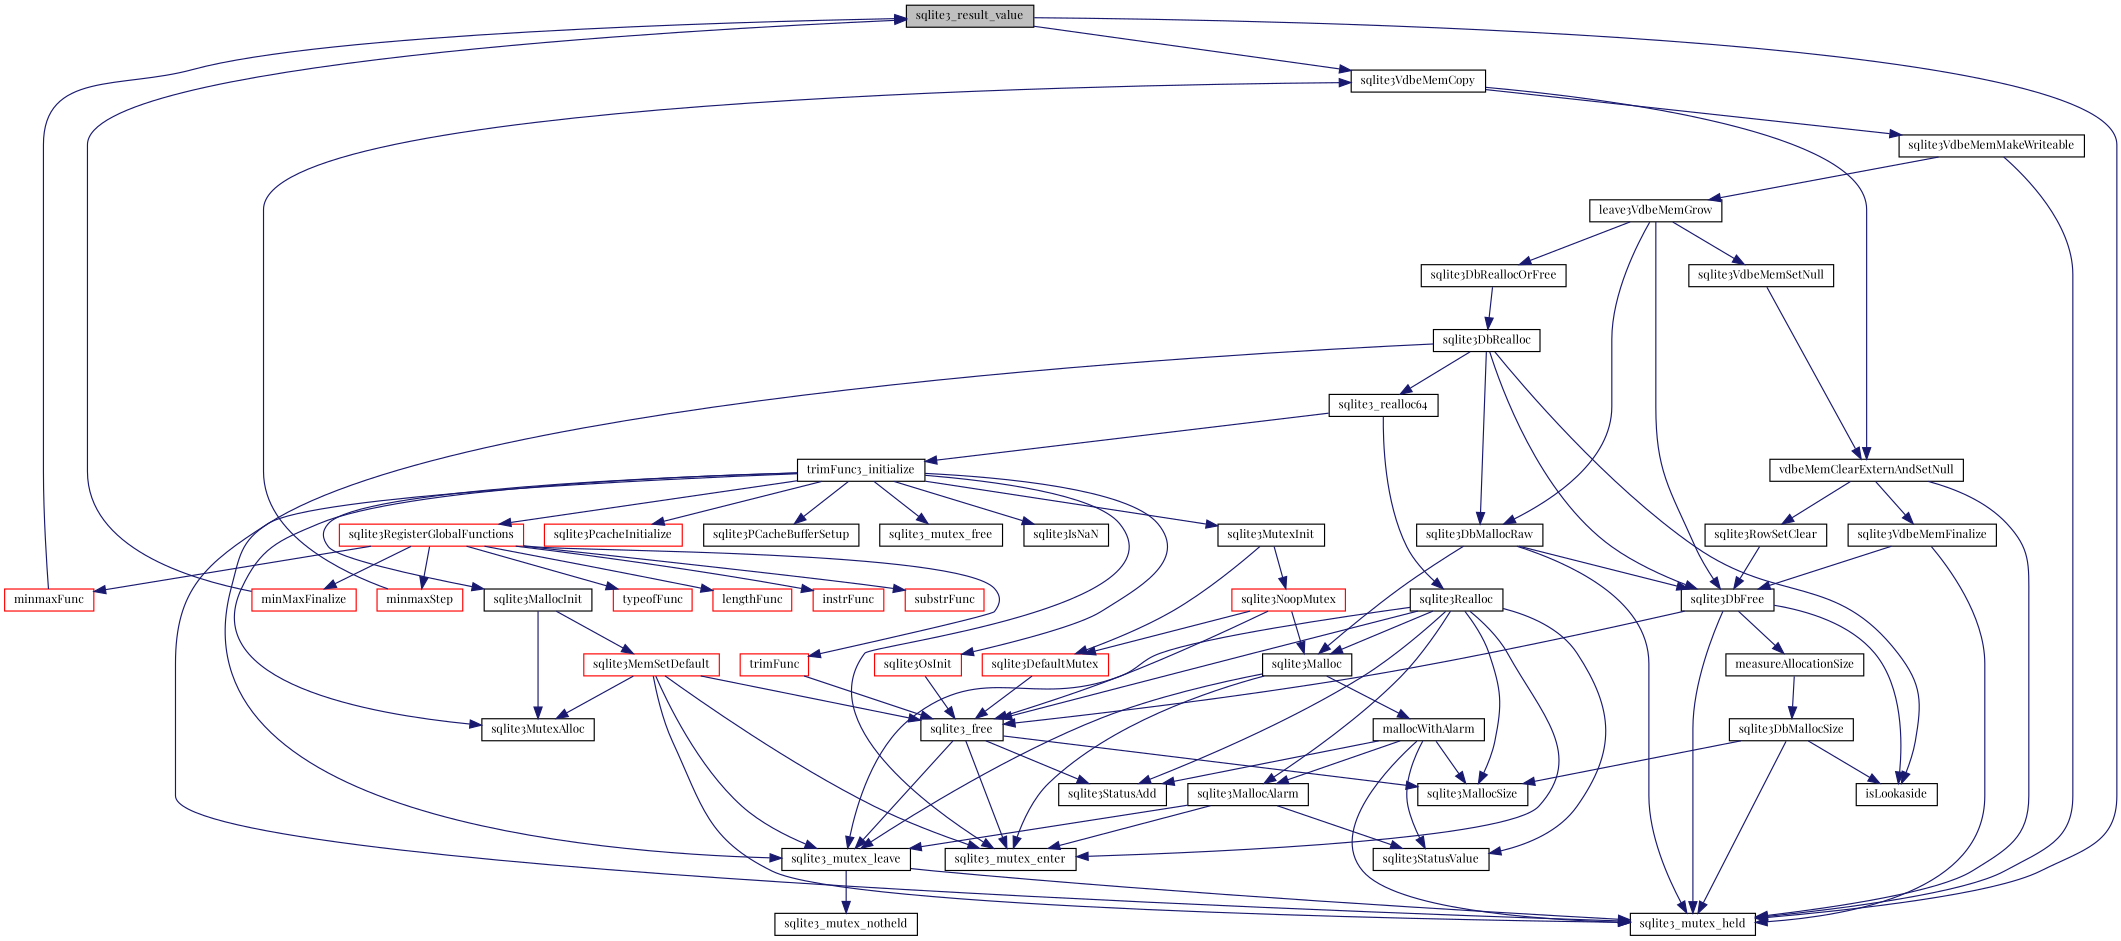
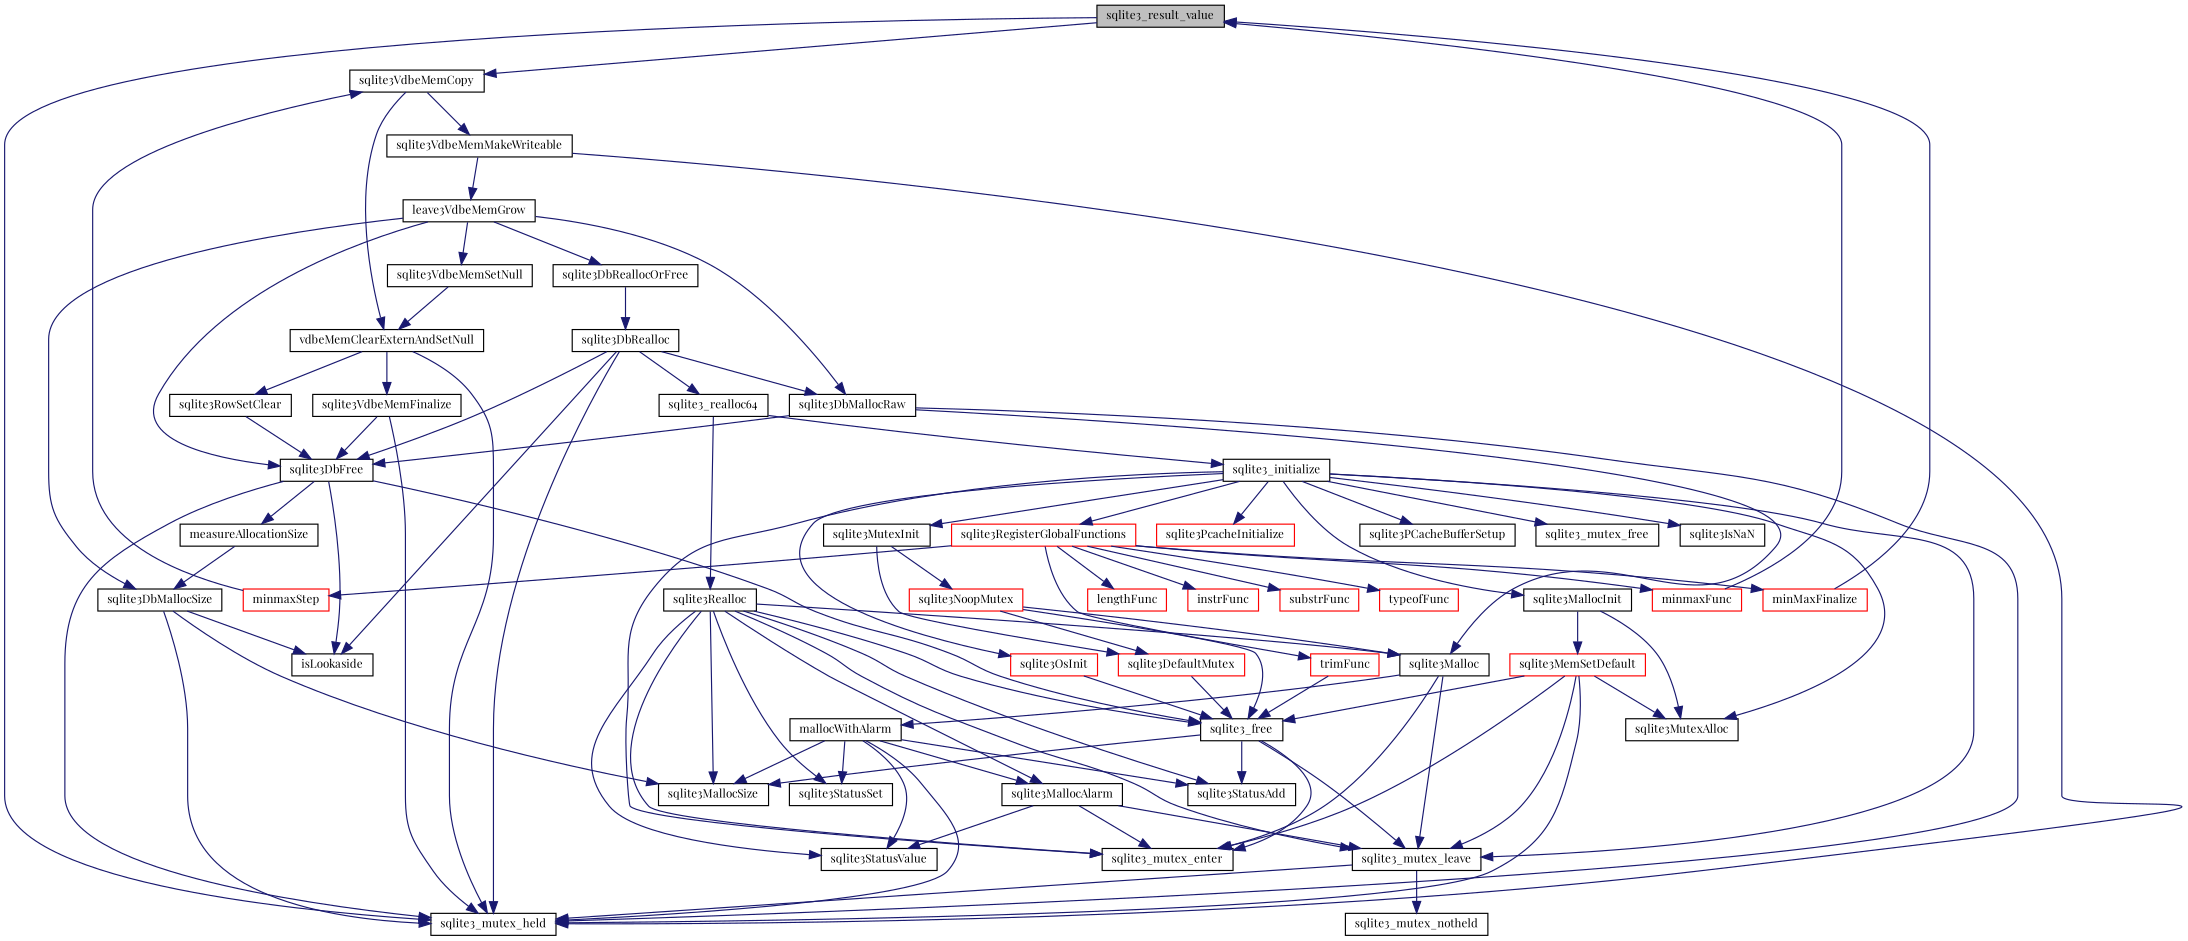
none -> (82, 296)
(861, 470) -> (1276, 470)
none -> (841, 795)
